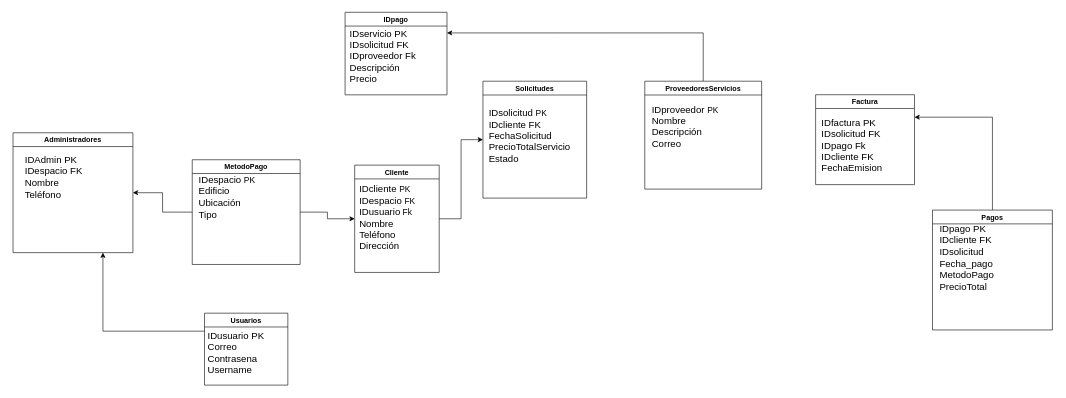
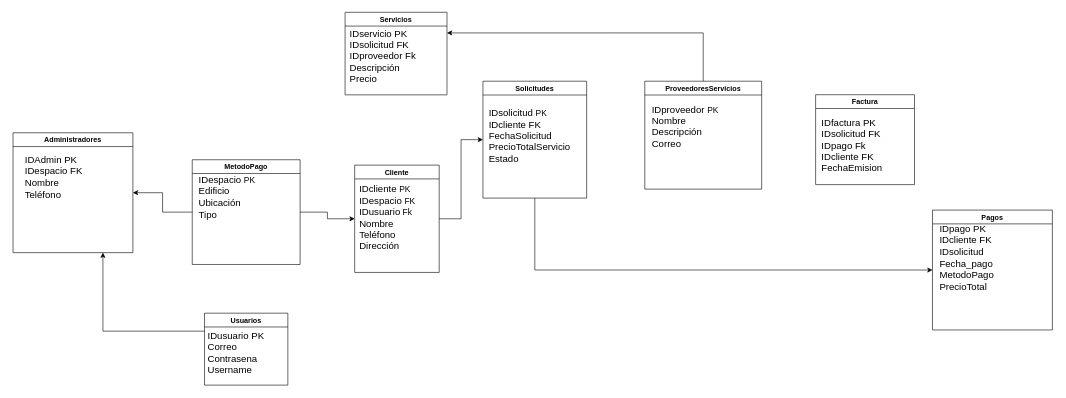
(395, 20) -> (395, 20)
(993, 162) -> none
none -> (927, 270)
